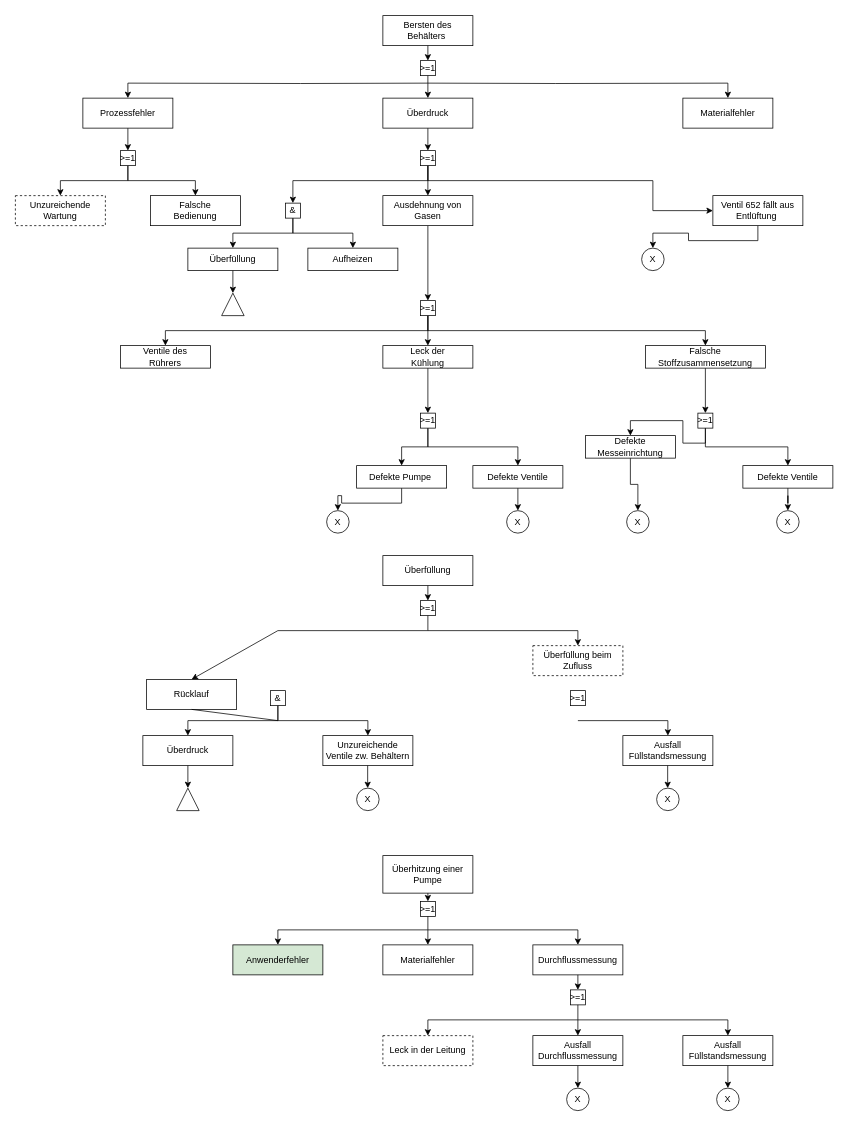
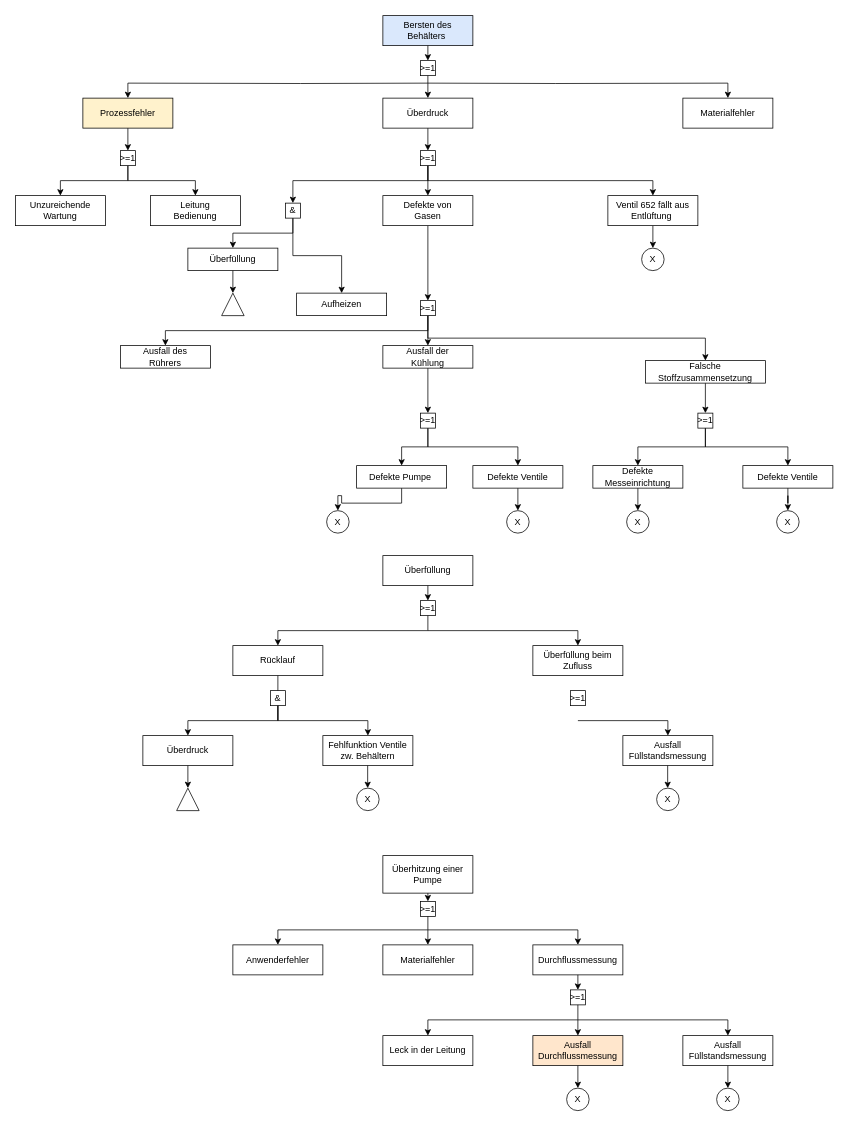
(428, 30) -> (428, 30)
(128, 113) -> (128, 113)
(60, 210) -> (60, 210)
(195, 210) -> (195, 210)
(428, 210) -> (428, 210)
(758, 210) -> (653, 210)
(353, 259) -> (342, 304)
(165, 357) -> (165, 357)
(428, 357) -> (428, 357)
(705, 357) -> (705, 372)
(630, 447) -> (638, 477)
(578, 660) -> (578, 660)
(192, 694) -> (278, 660)
(368, 750) -> (368, 750)
(278, 960) -> (278, 960)
(428, 1050) -> (428, 1050)
(578, 1050) -> (578, 1050)
